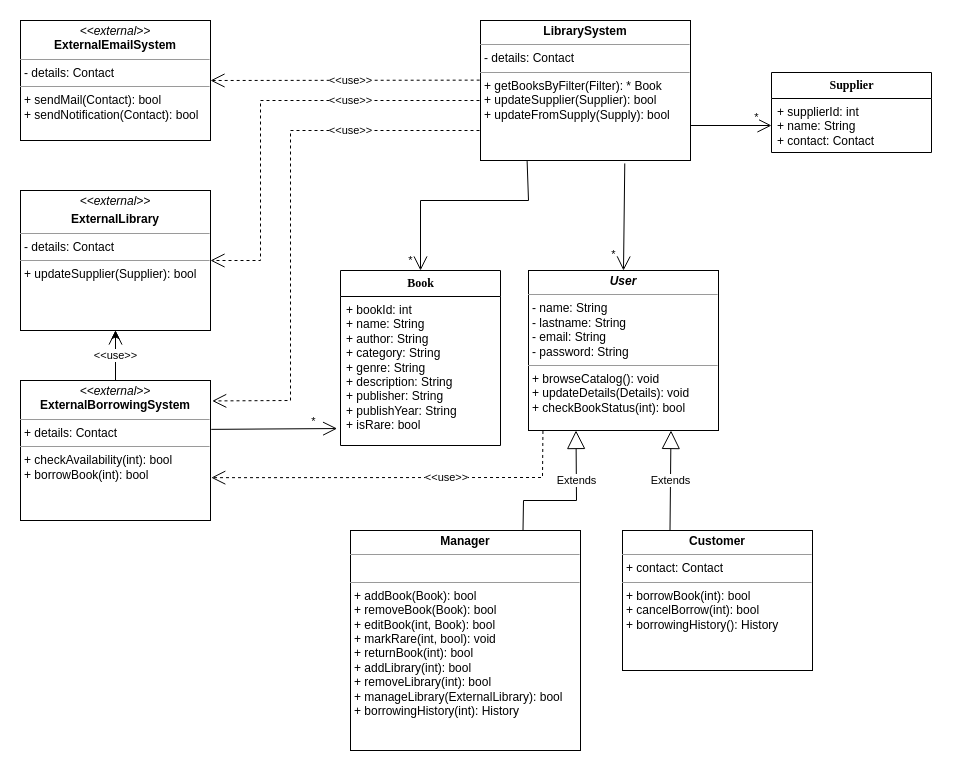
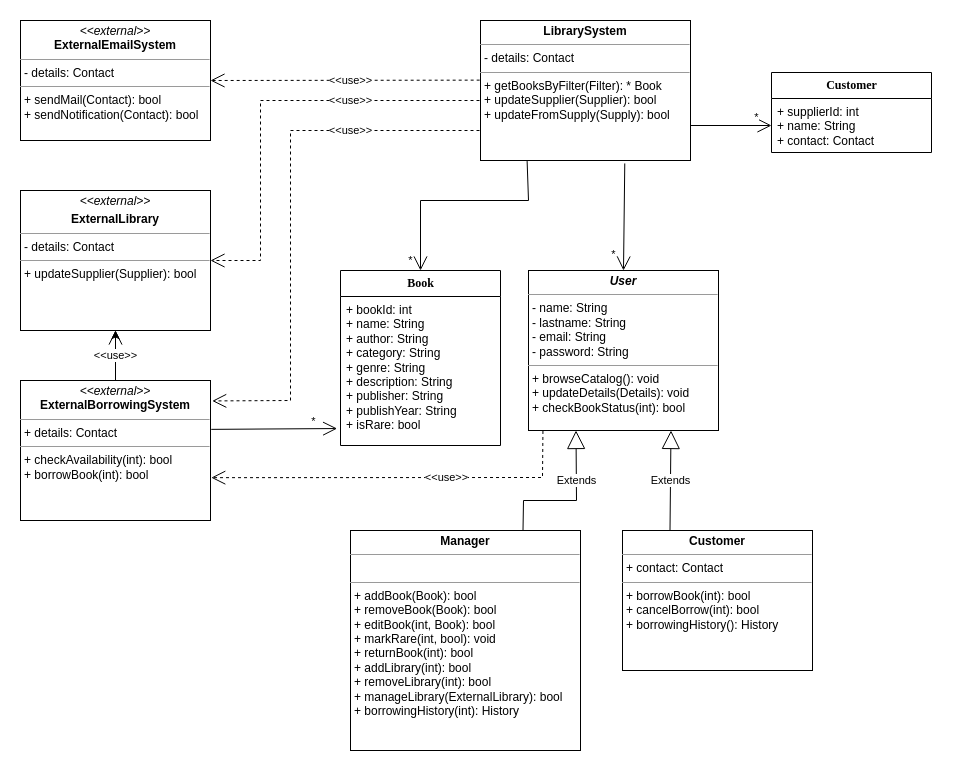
(852, 86) -> (852, 86)
